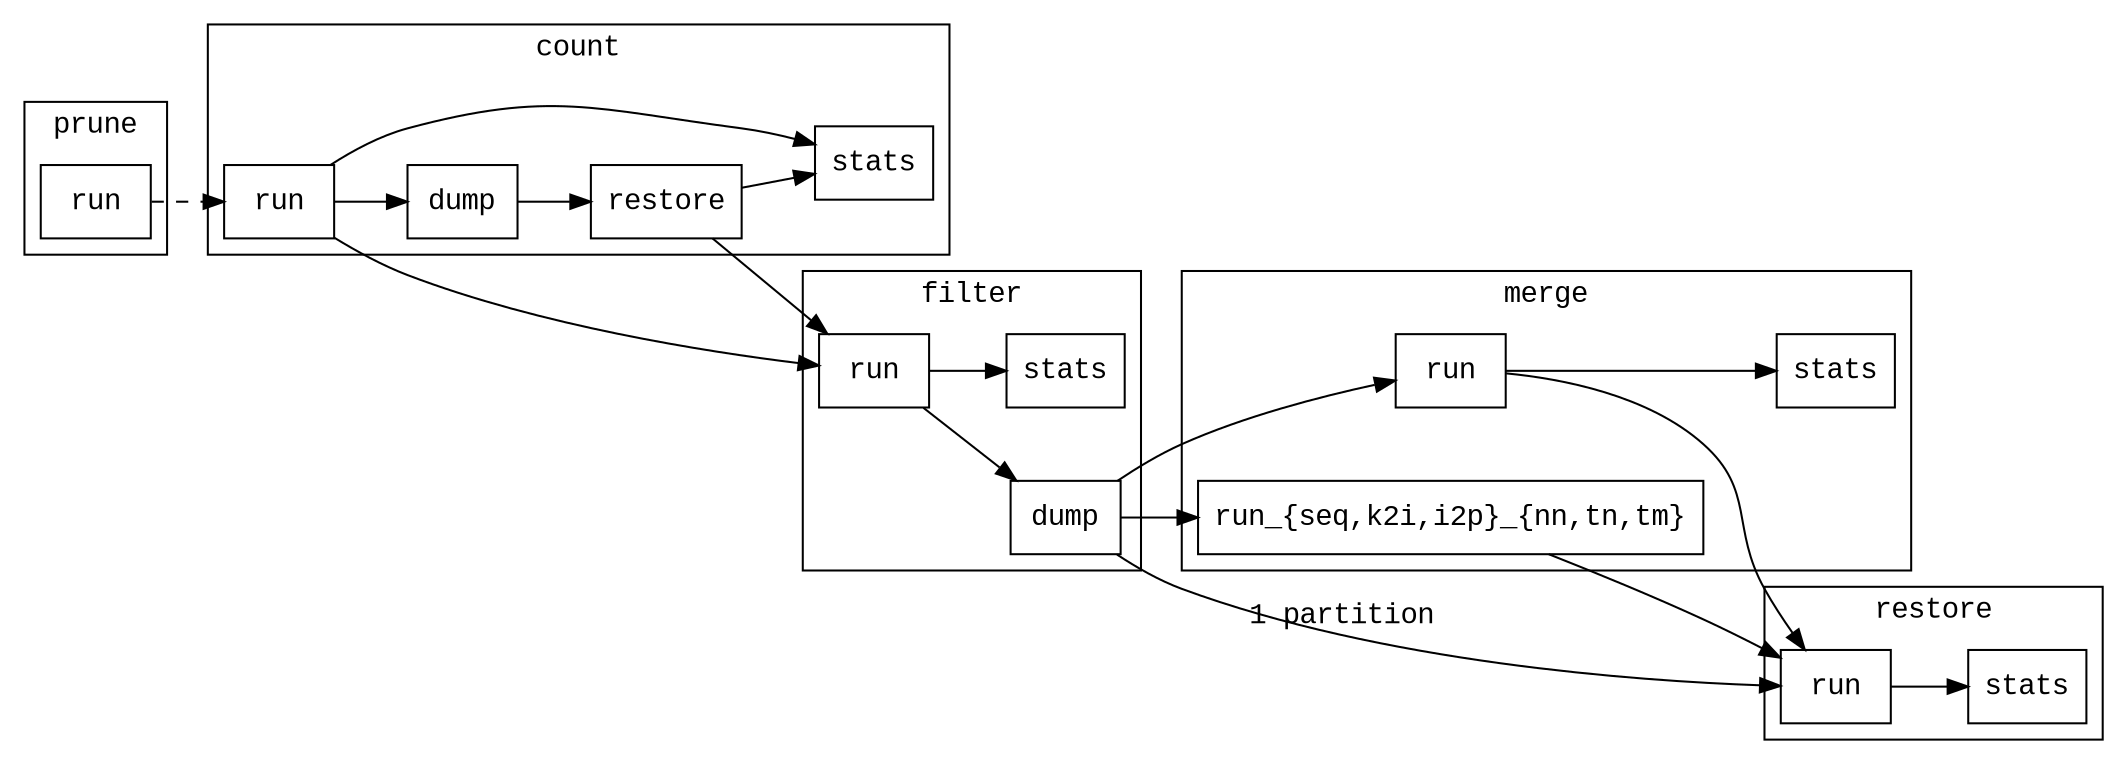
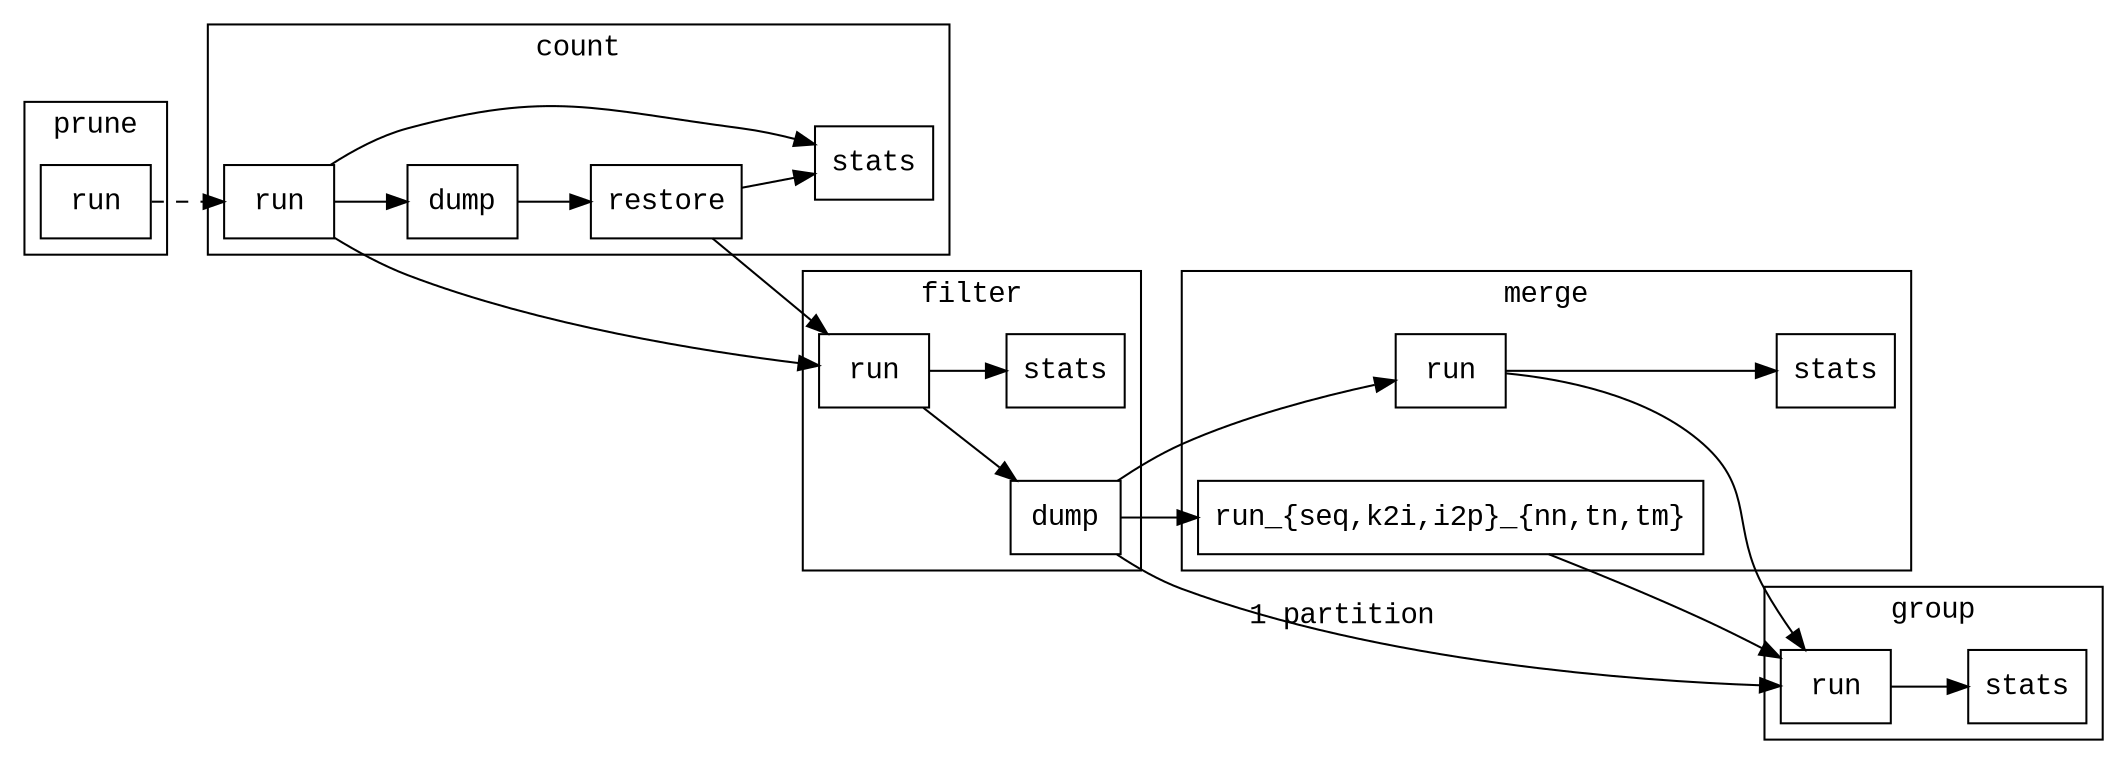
(1934, 610) -> (1934, 610)
